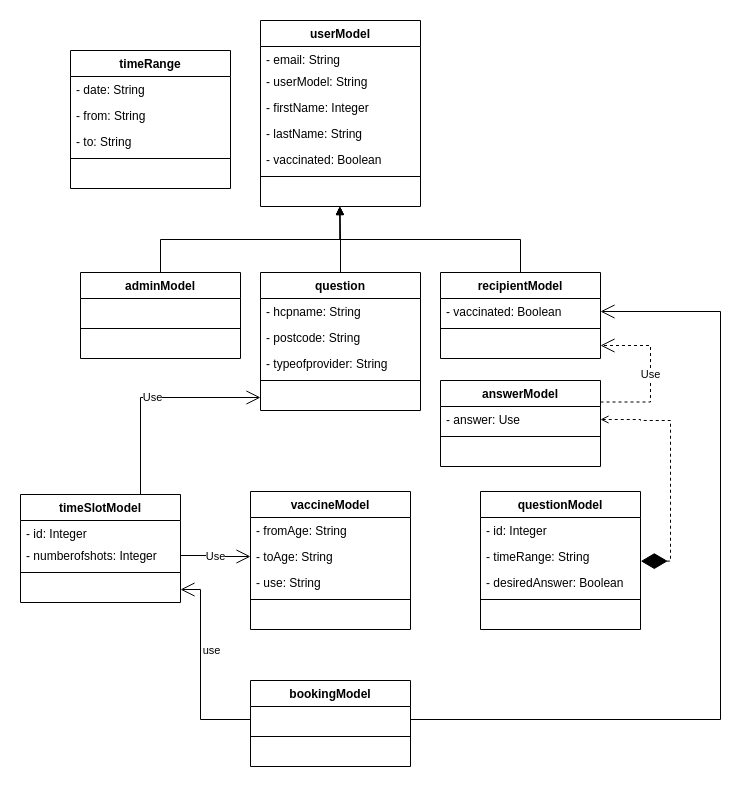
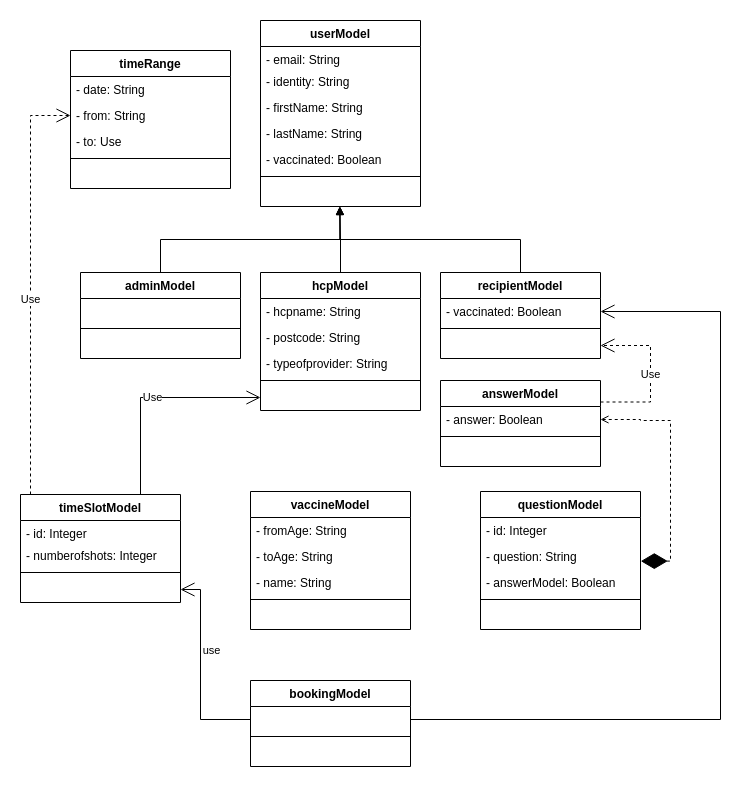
(322, 82) -> (317, 82)
(327, 108) -> (322, 108)
(110, 142) -> (102, 142)
(340, 286) -> (340, 286)
none -> (31, 288)
(485, 420) -> (497, 420)
(215, 556) -> none
(542, 557) -> (539, 557)
(293, 583) -> (297, 583)
(559, 583) -> (552, 583)
